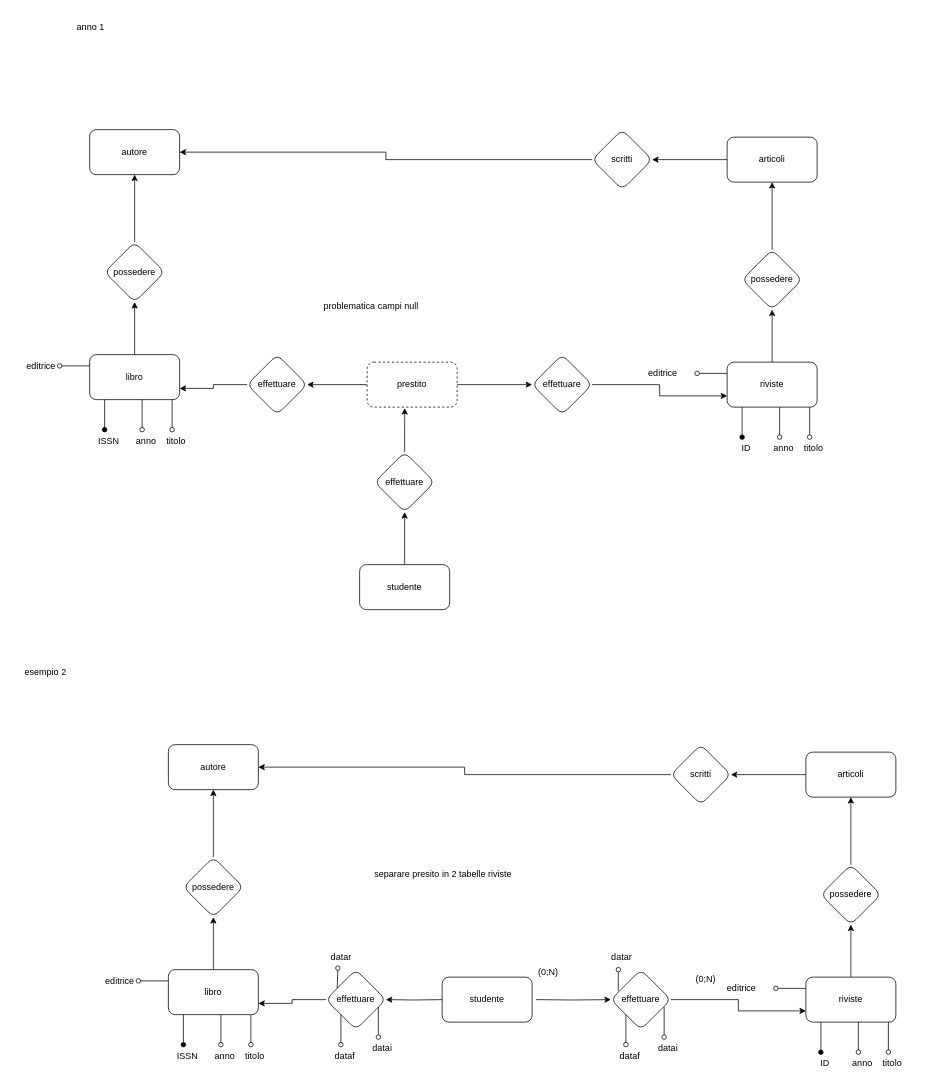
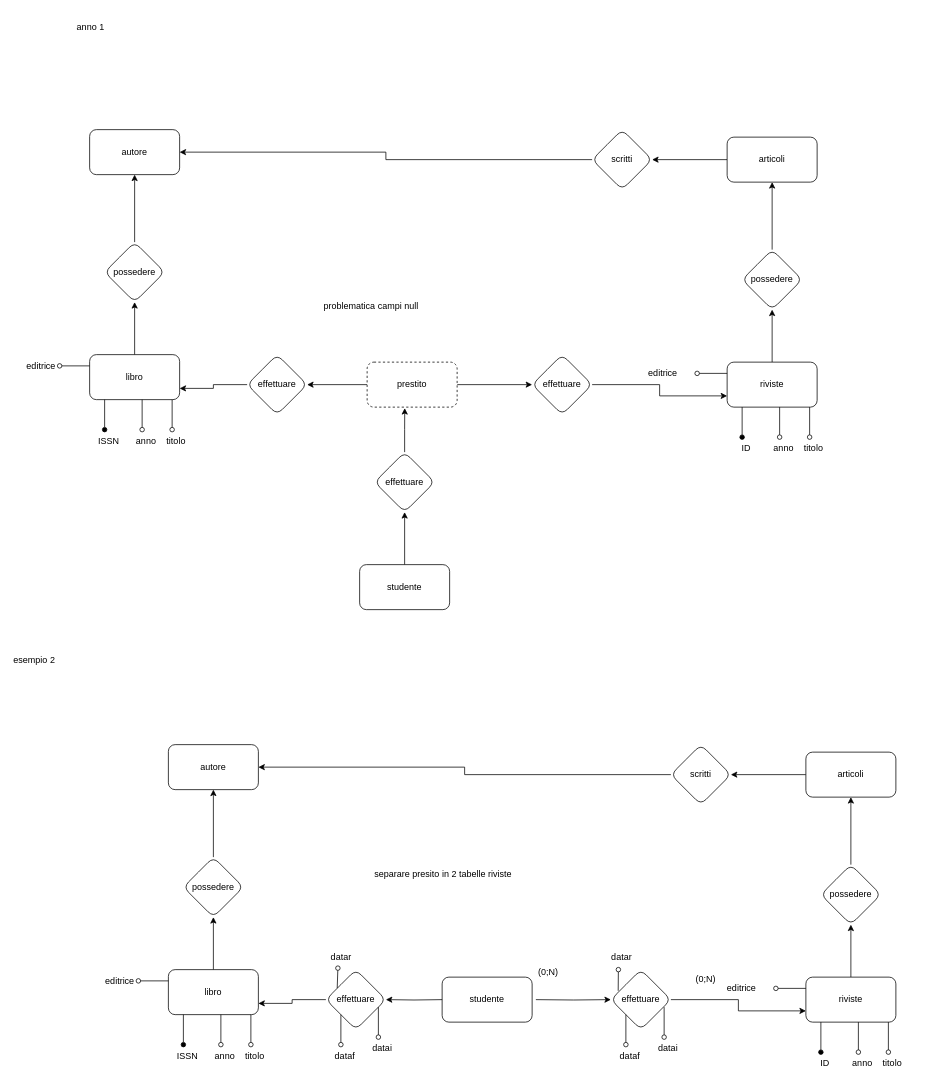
(45, 672) -> (34, 660)
